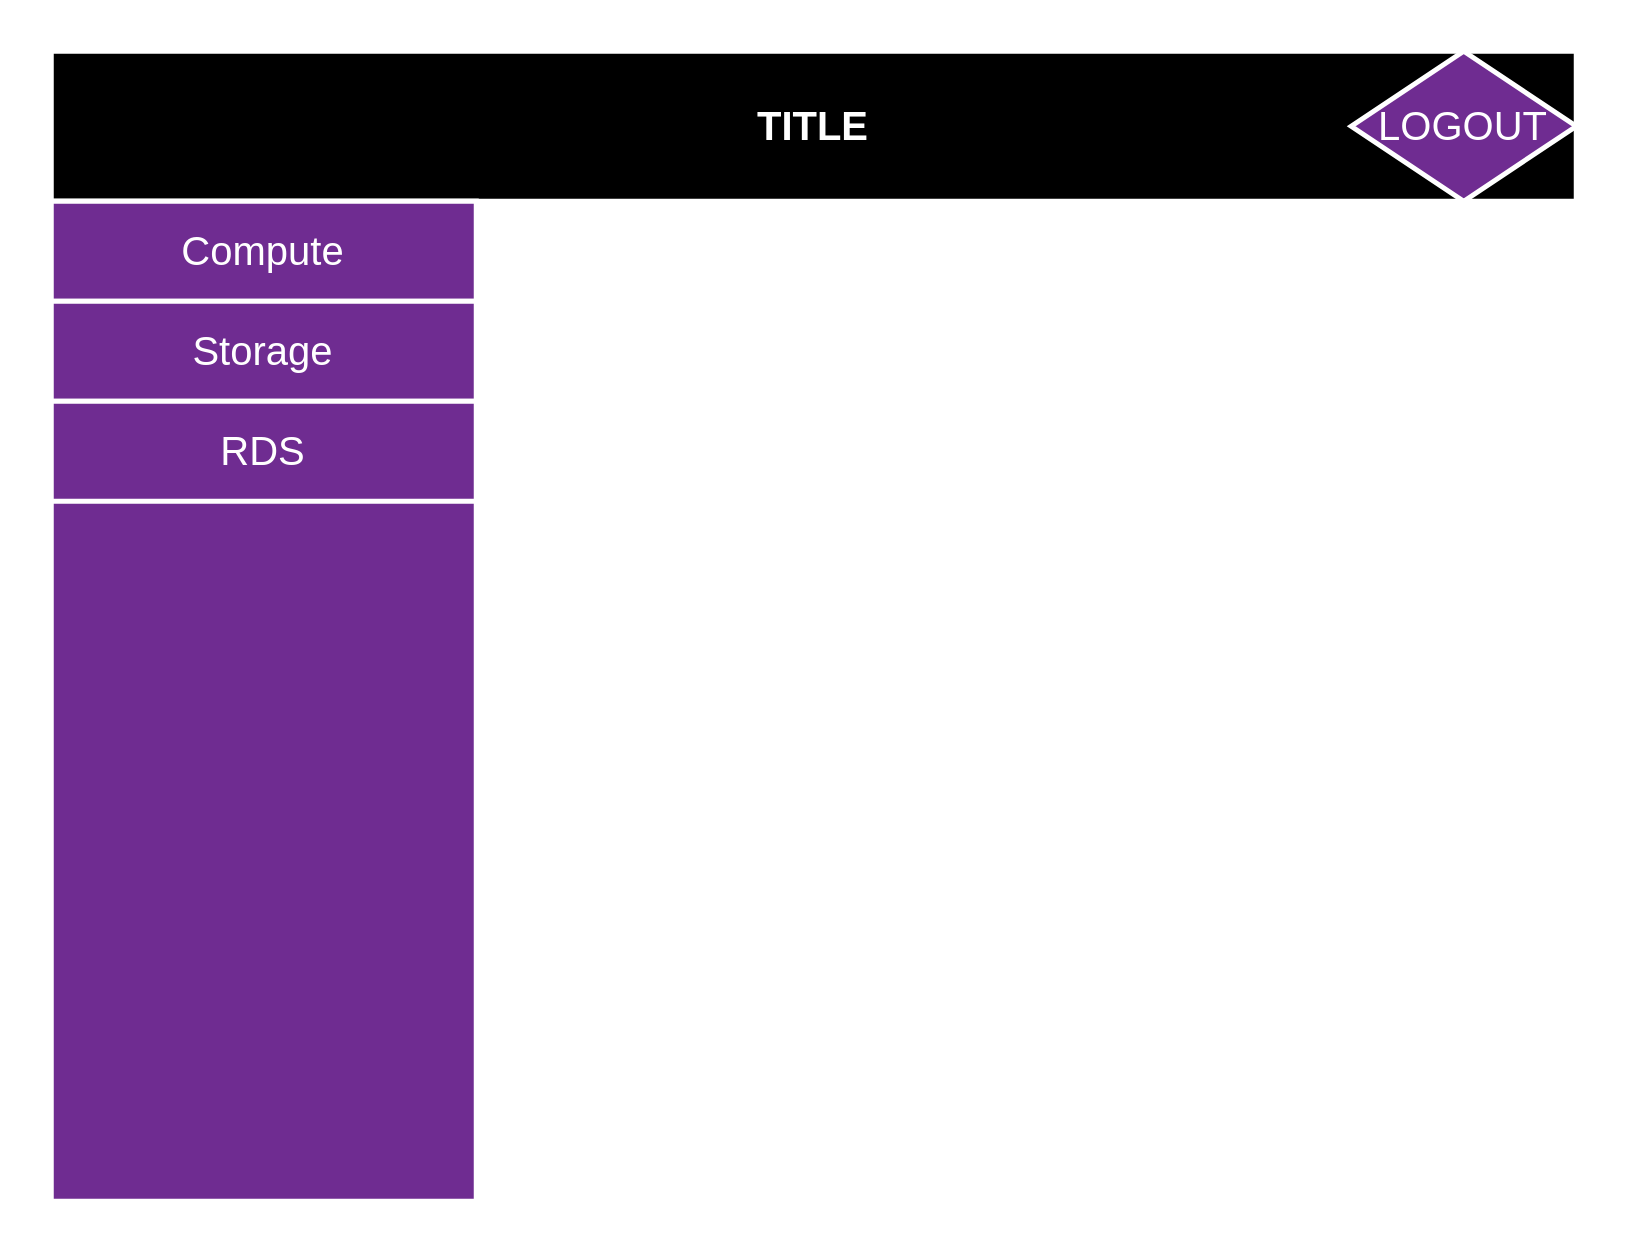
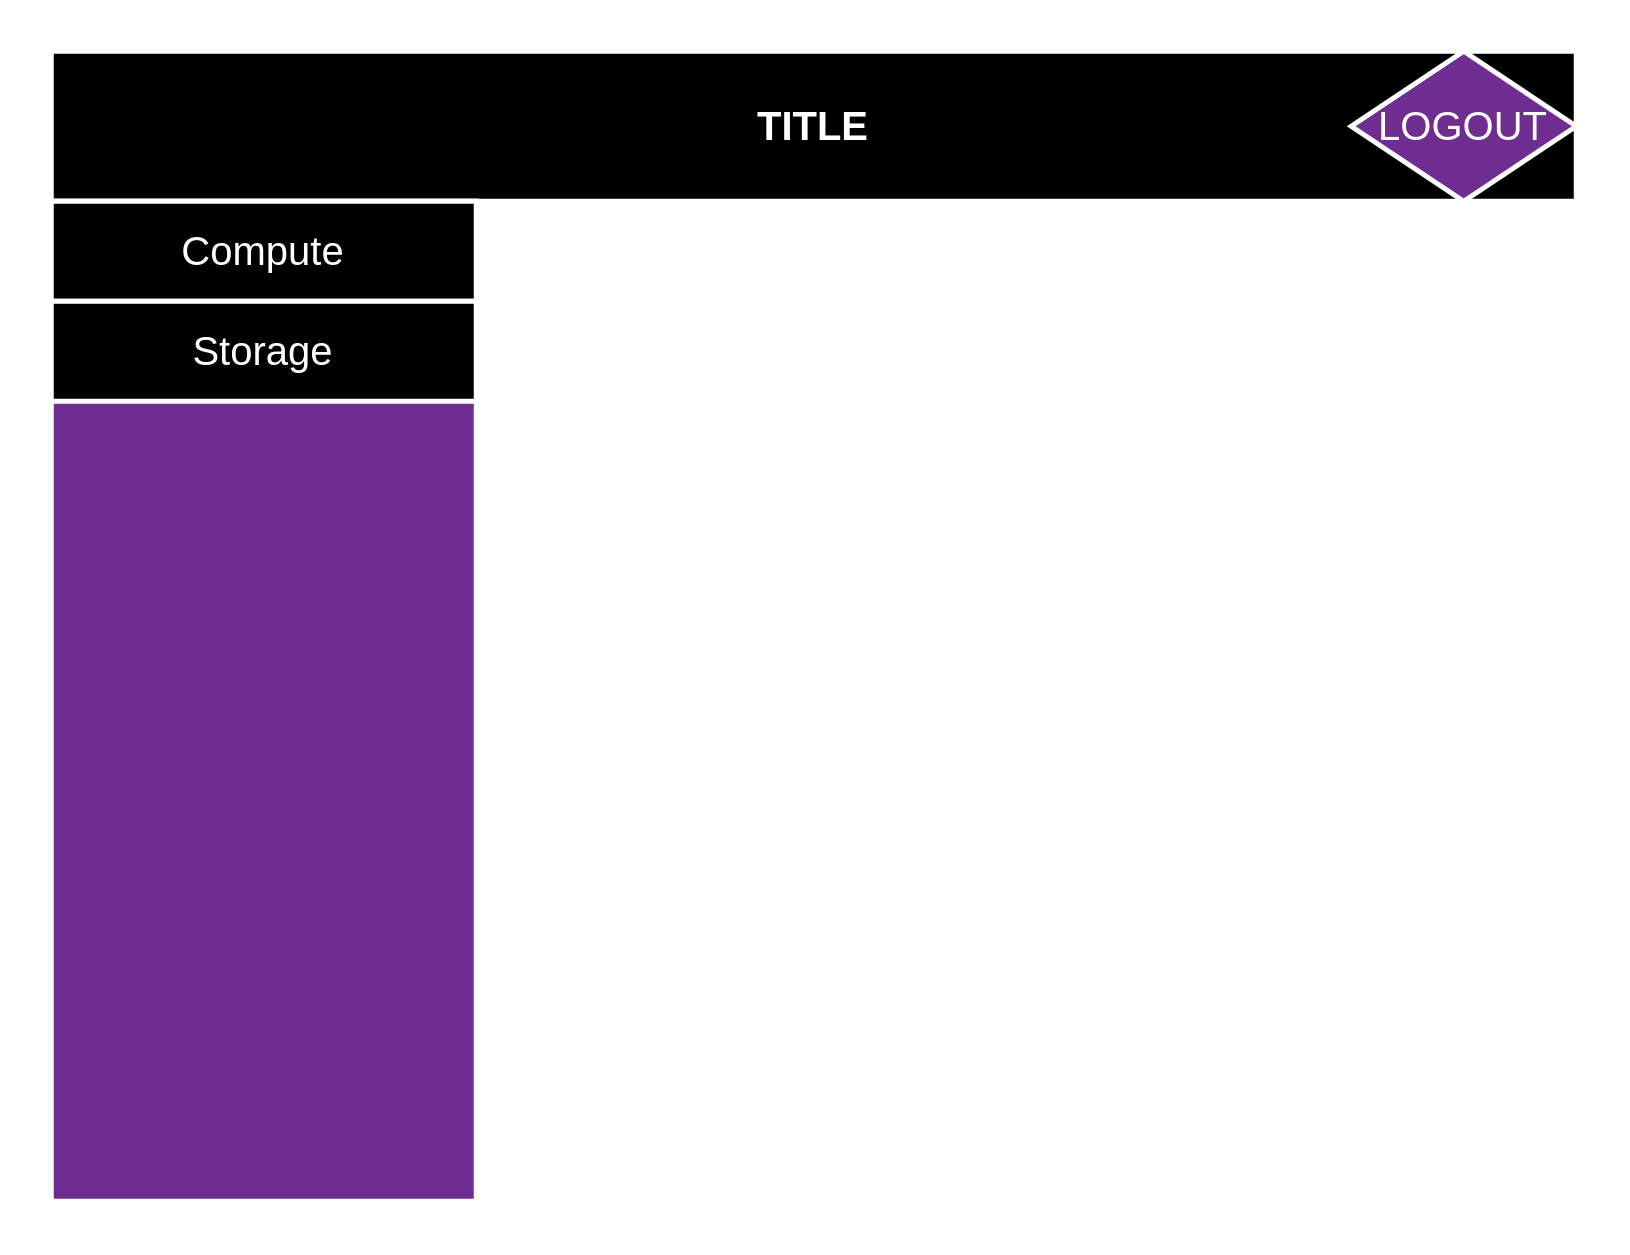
(264, 251) -> (264, 251)
(264, 351) -> (264, 351)
(264, 451) -> none
